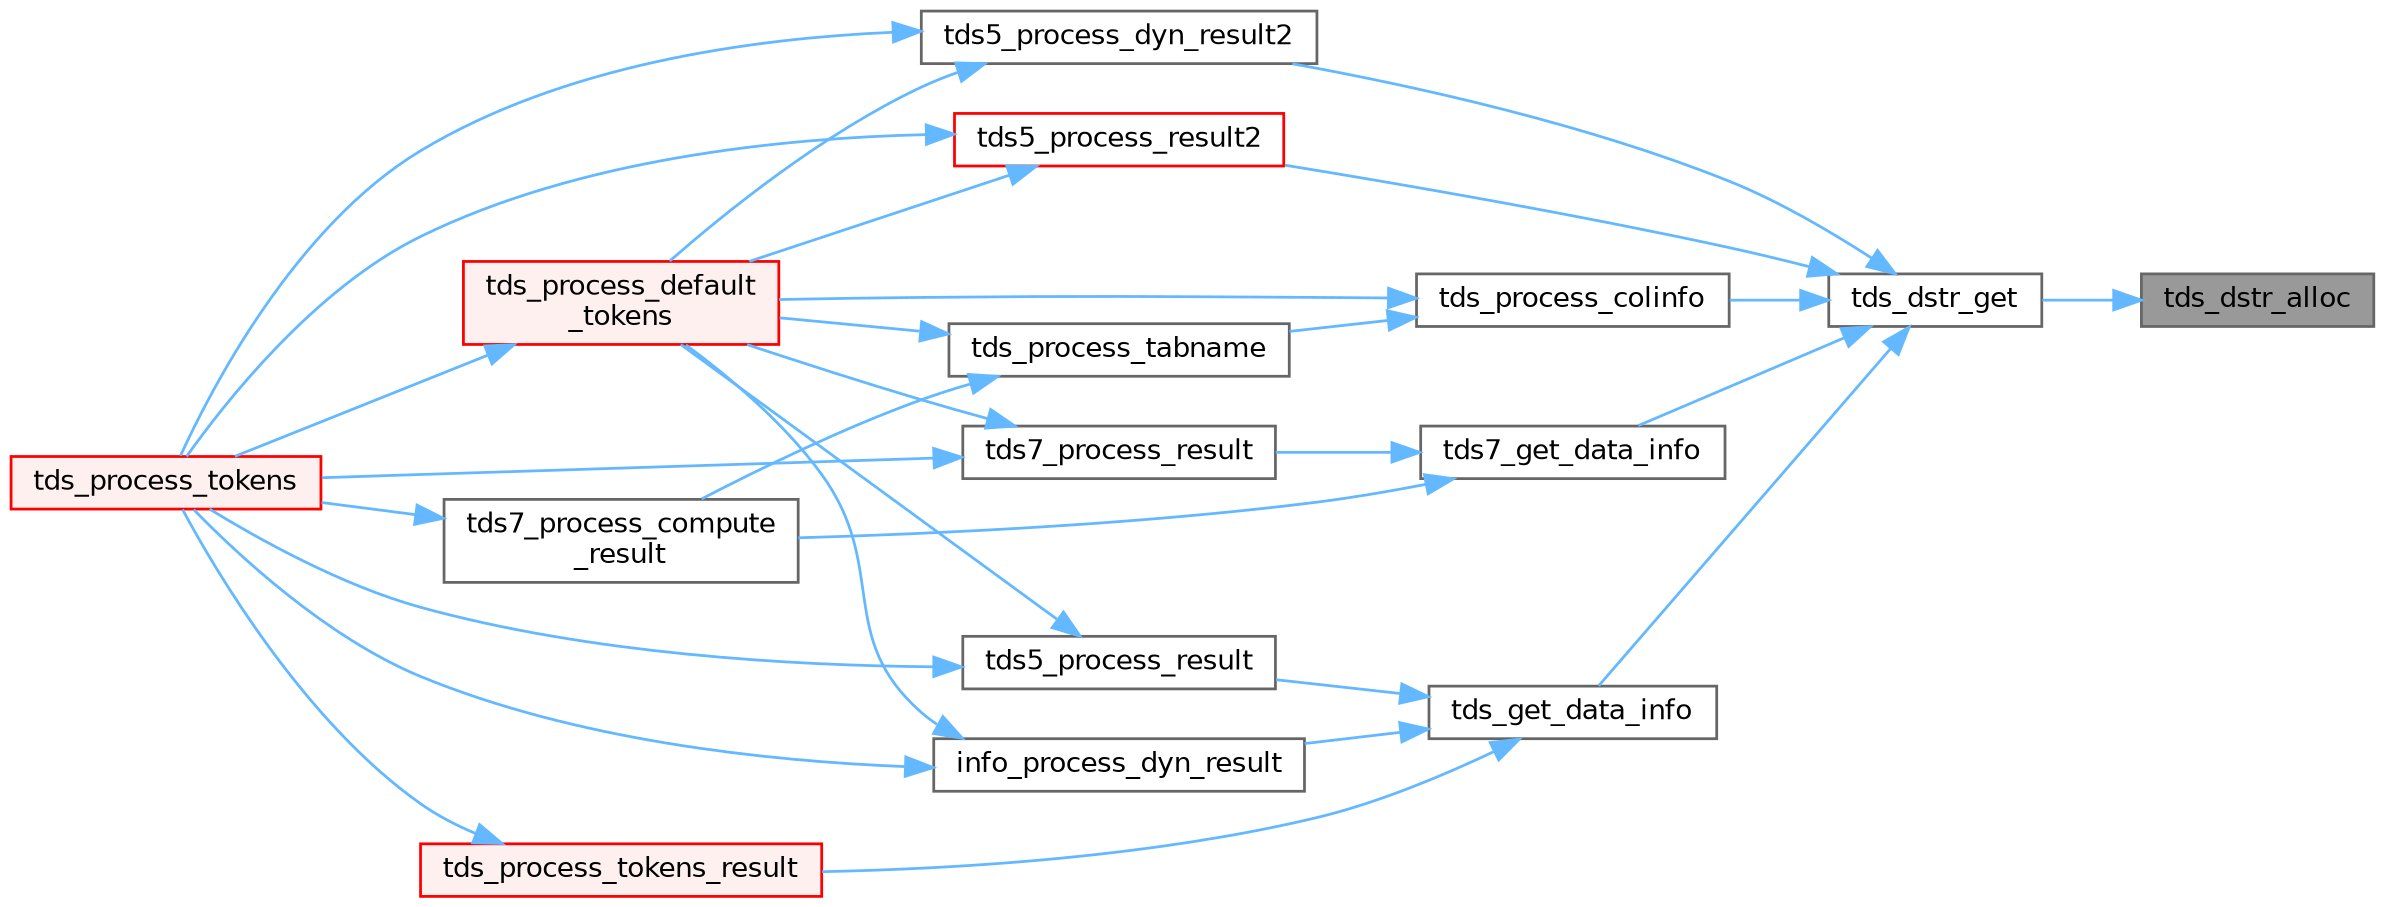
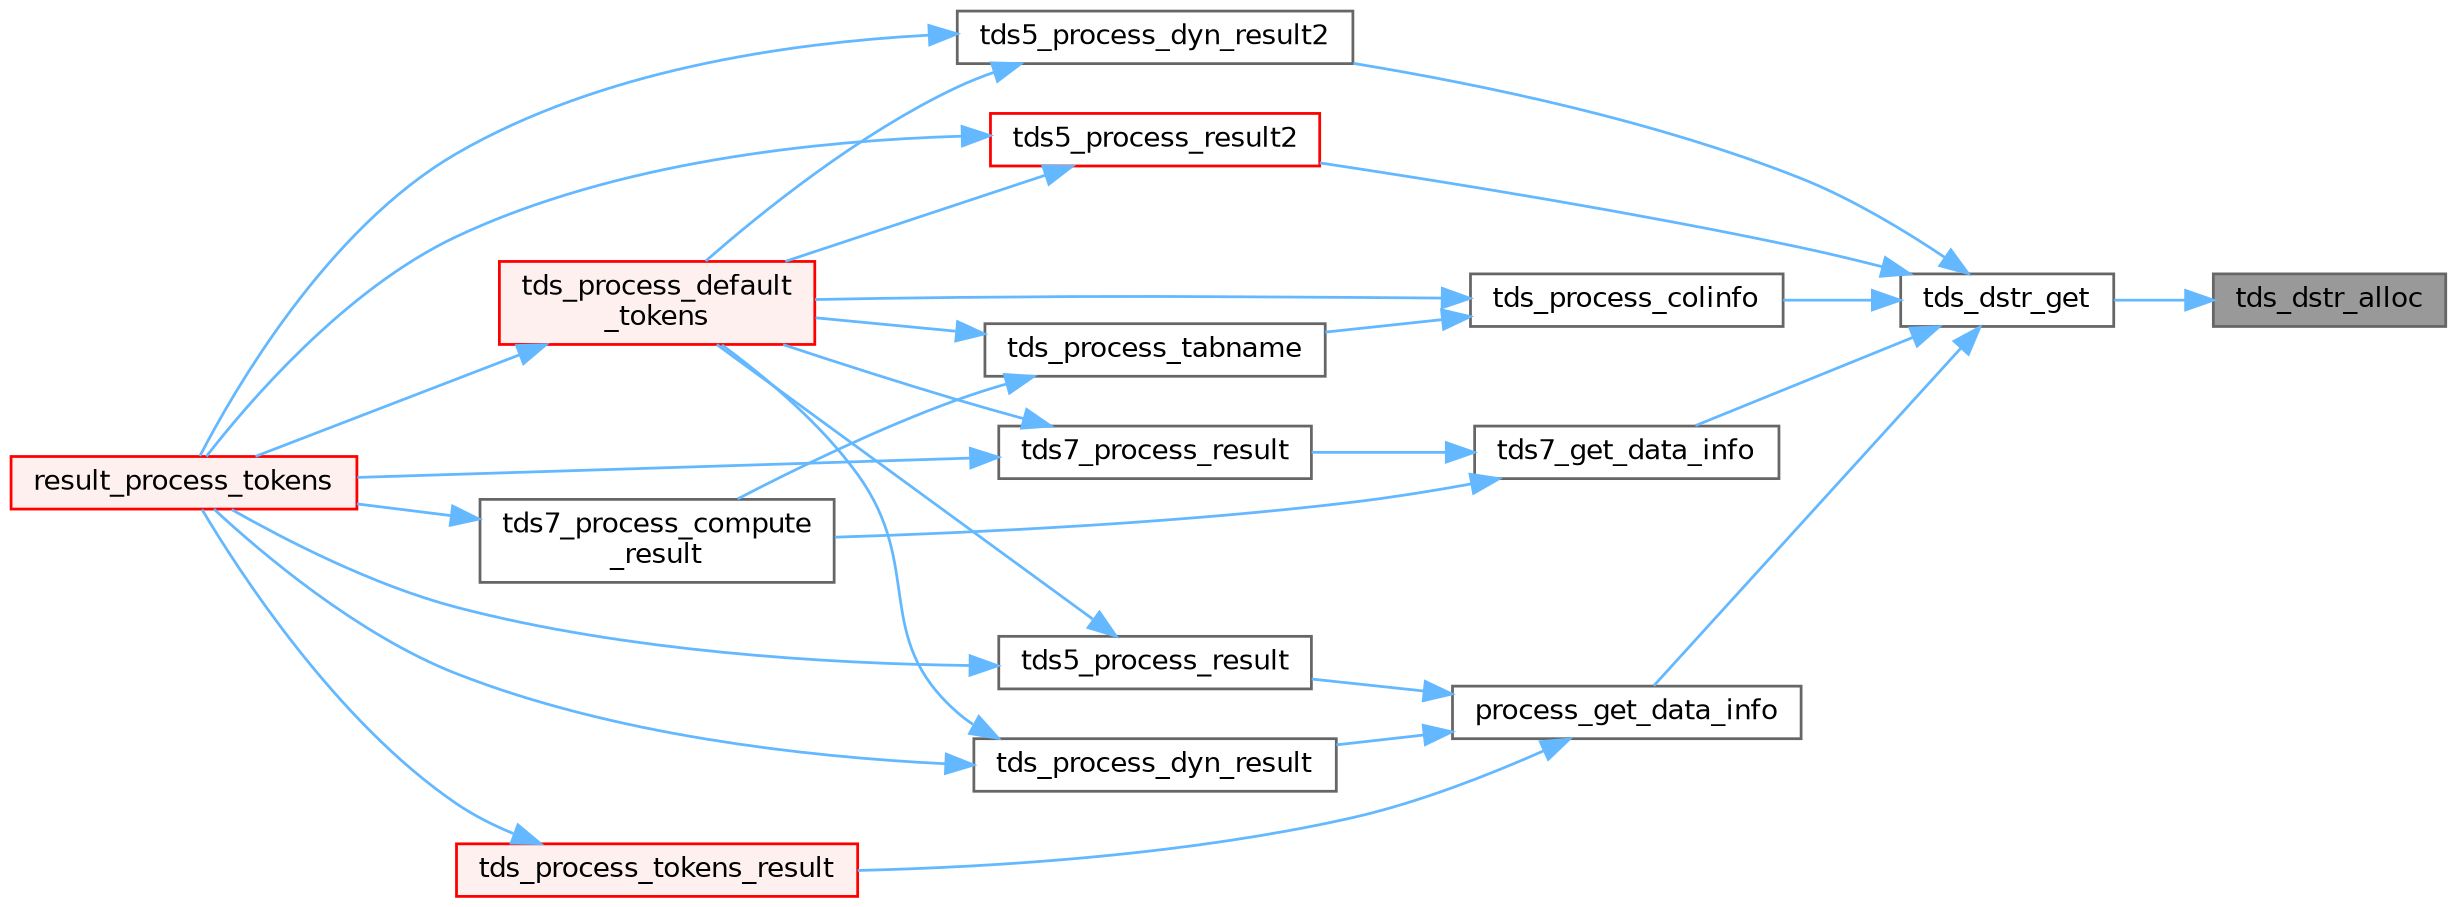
(166, 483) -> (184, 483)
(1573, 712) -> (1627, 712)
(1119, 765) -> (1155, 765)
